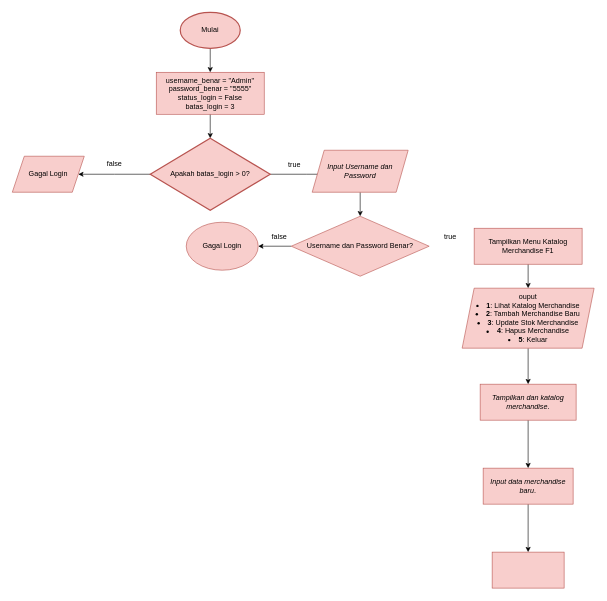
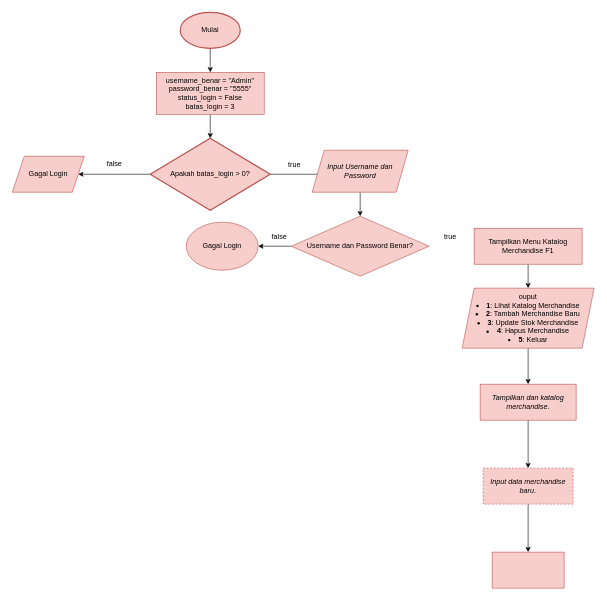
(528, 486) -> (528, 486)
